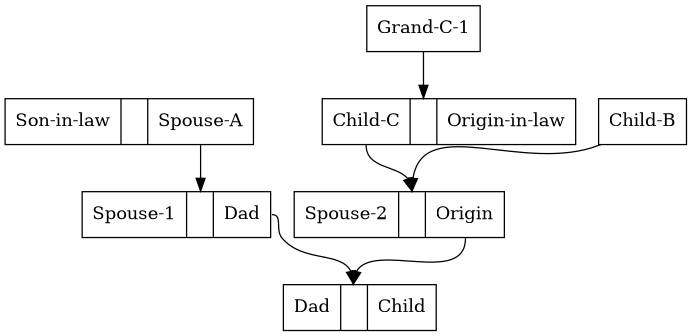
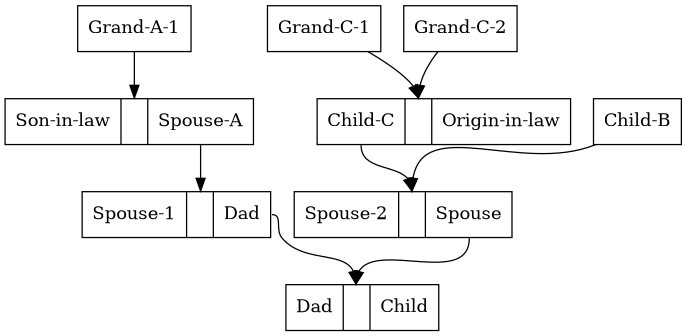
none -> (134, 29)
none -> (460, 29)
(465, 214) -> (469, 214)
